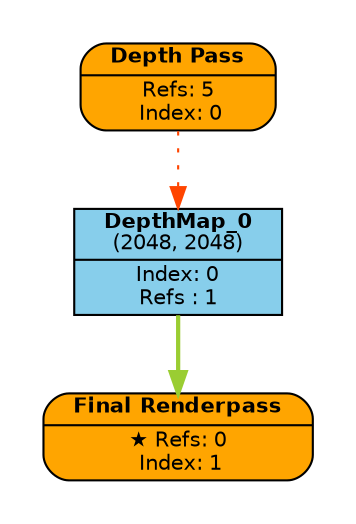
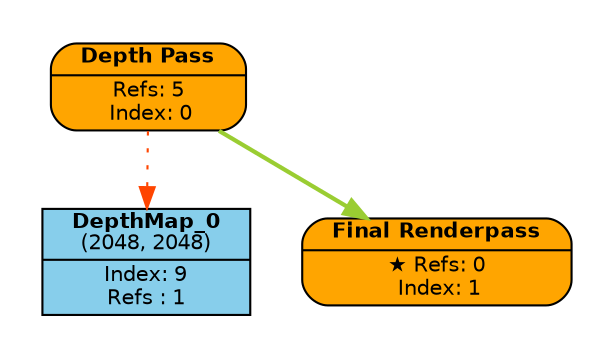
(178, 275) -> (146, 275)
(178, 346) -> (283, 169)
